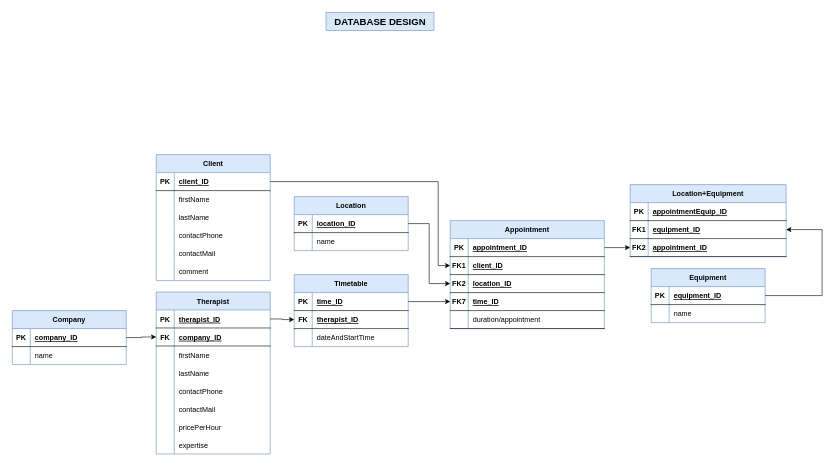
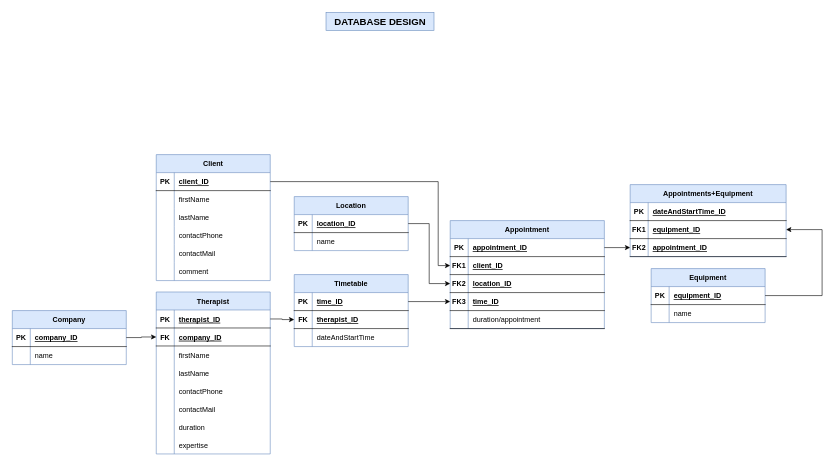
(708, 194) -> (708, 194)
(689, 212) -> (690, 212)
(459, 302) -> (459, 302)
(202, 427) -> (194, 427)
